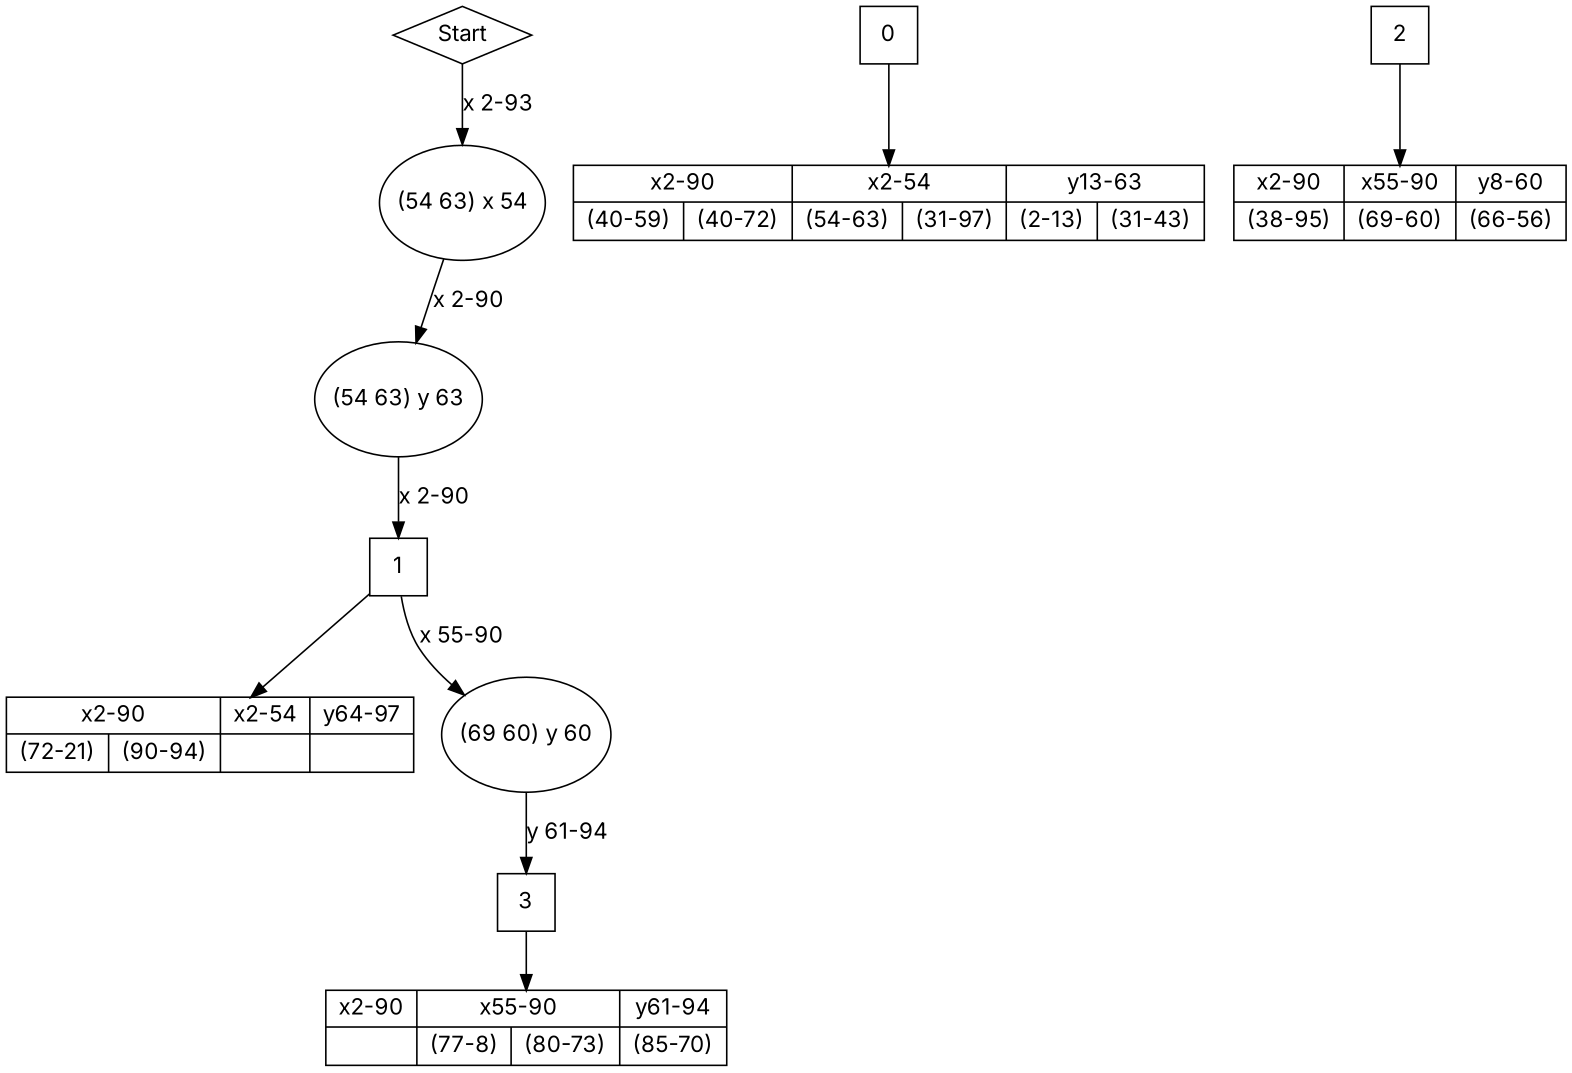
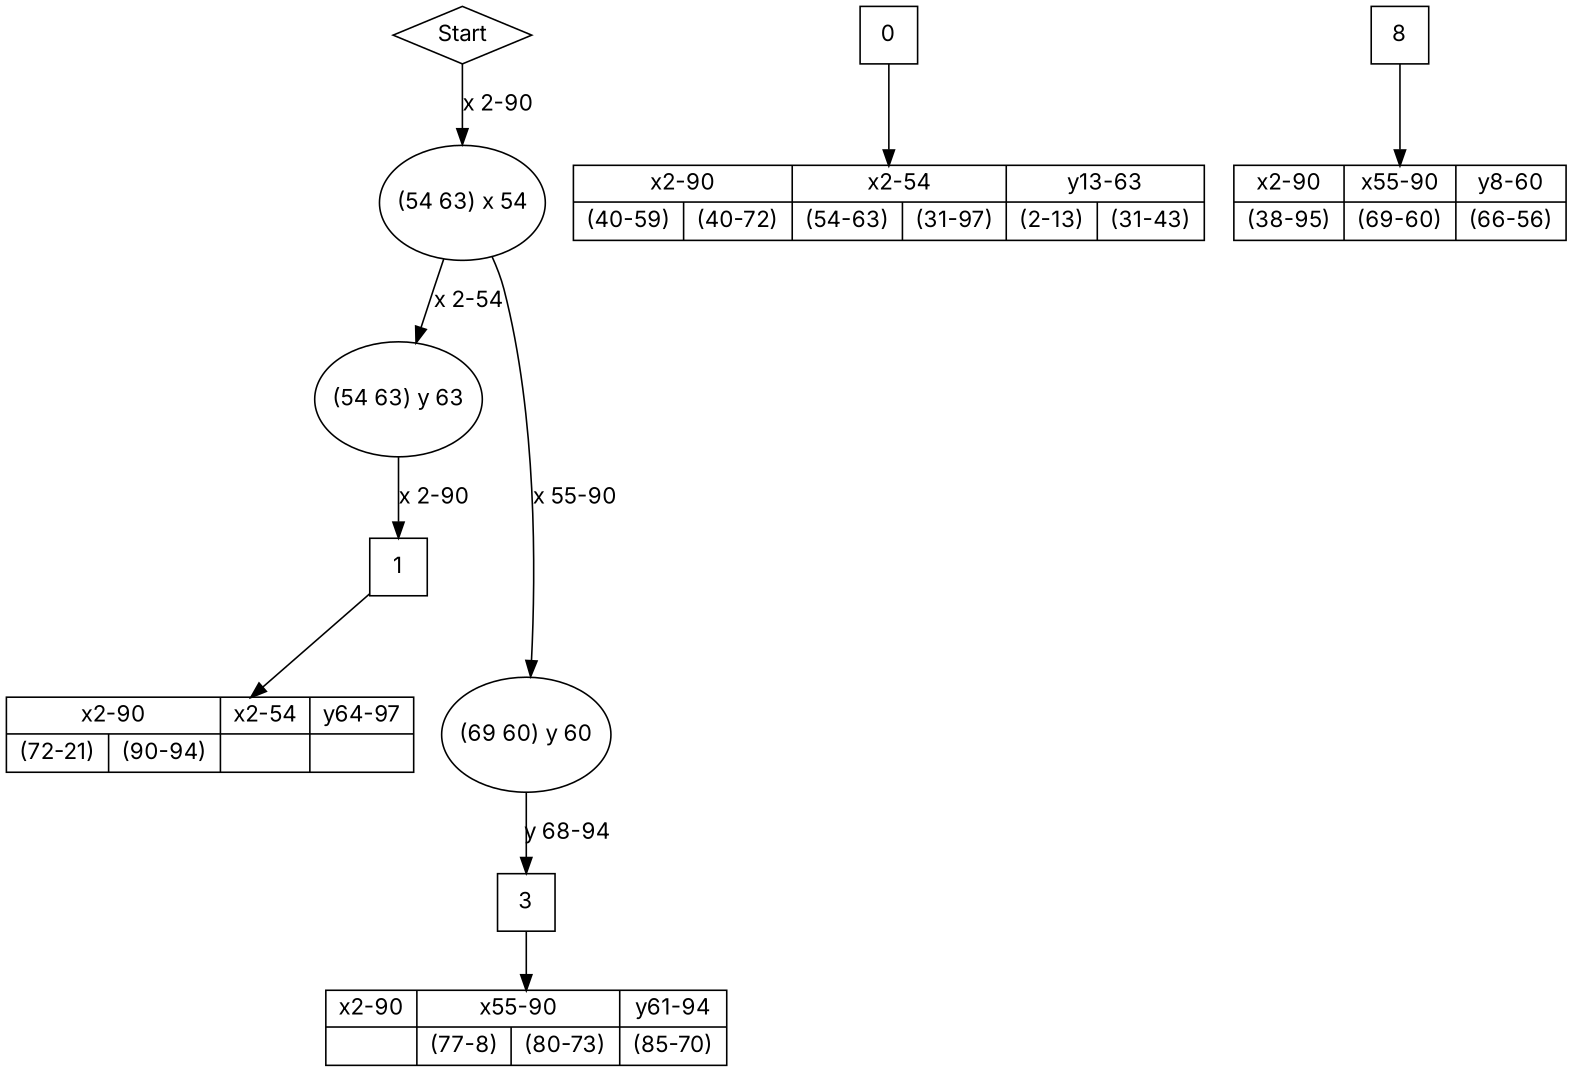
(1400, 35) -> (1400, 35)
(498, 105) -> (498, 105)
(469, 301) -> (469, 301)
(418, 646) -> (529, 457)
(568, 833) -> (568, 833)
